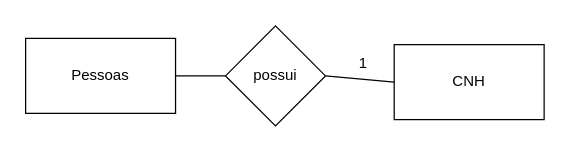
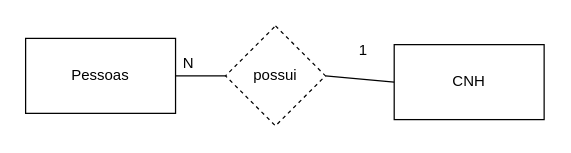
none -> (188, 63)
(363, 63) -> (363, 51)
(276, 76) -> (276, 76)
